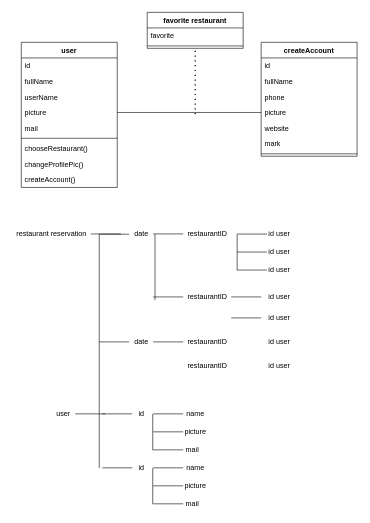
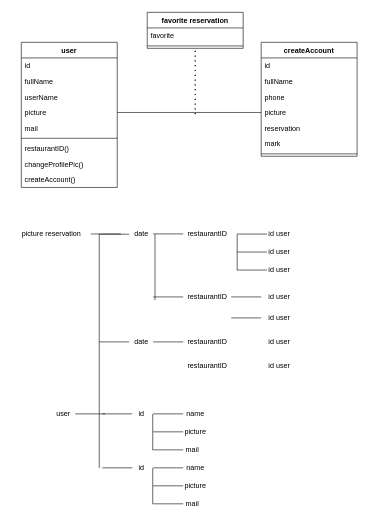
(195, 20) -> (195, 20)
(278, 128) -> (286, 128)
(61, 149) -> (53, 149)
(52, 234) -> (52, 234)
